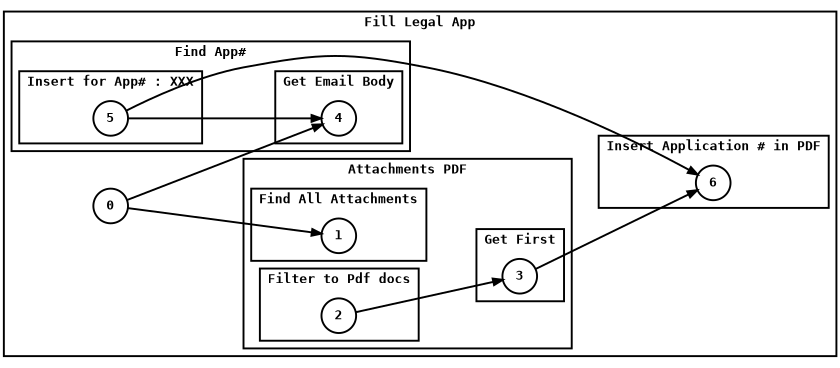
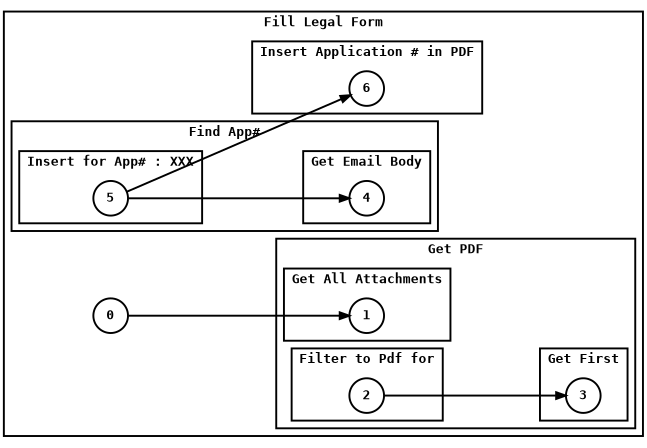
(420, 23) -> (323, 23)
(220, 164) -> none
(408, 170) -> (456, 250)
(339, 200) -> (367, 280)
(612, 232) -> none
(339, 280) -> (367, 359)
